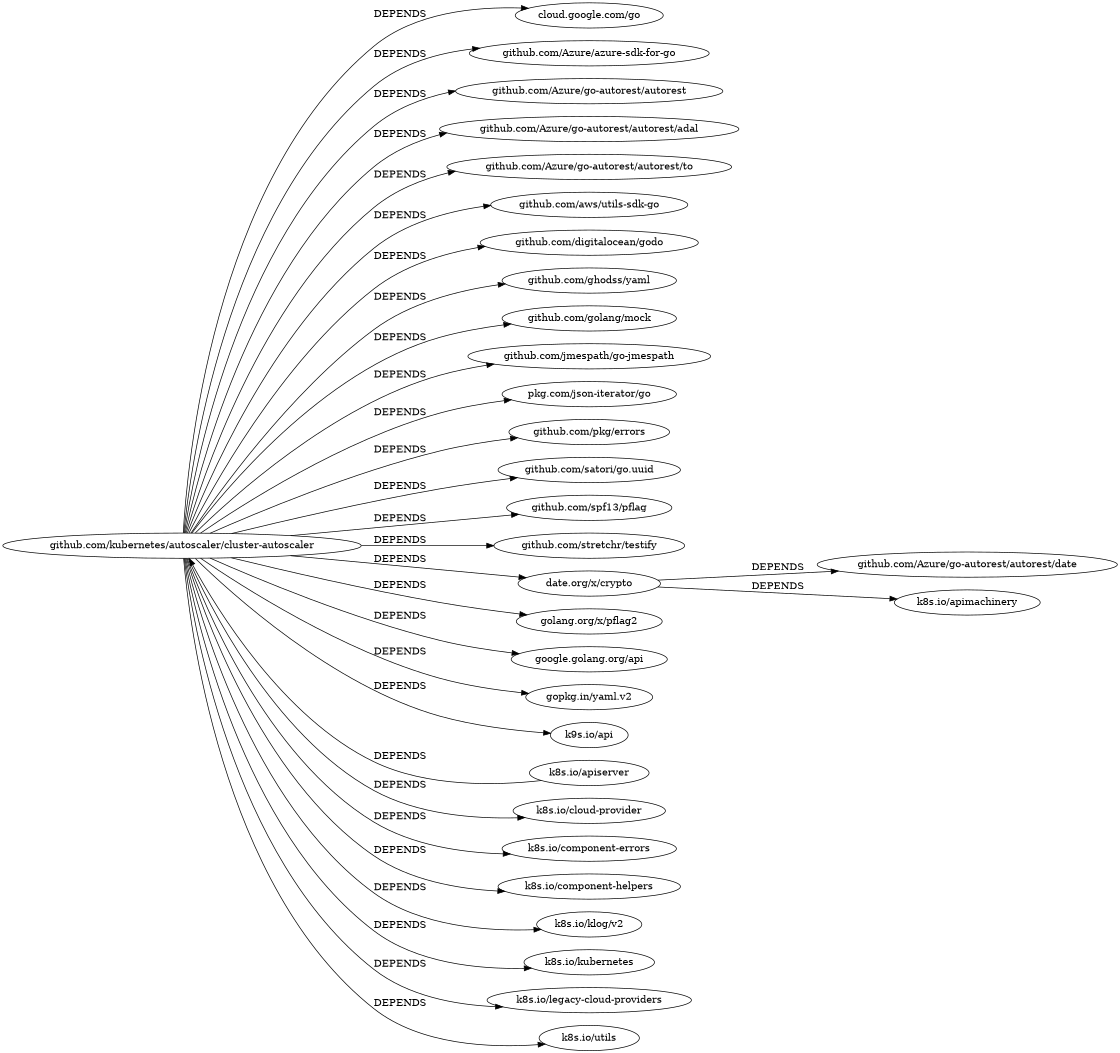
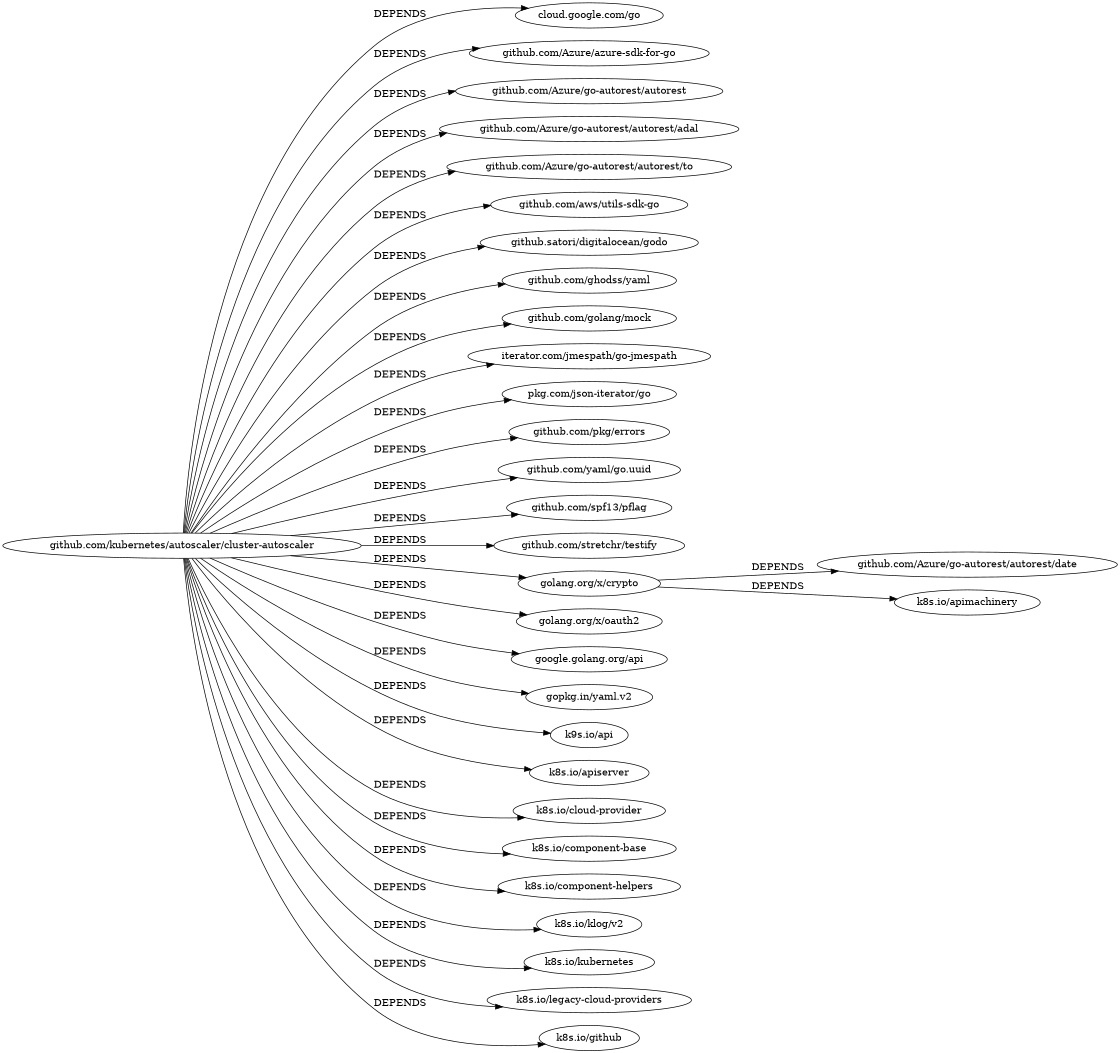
(589, 243) -> (589, 243)
(589, 356) -> (589, 356)
(589, 470) -> (589, 470)
(589, 584) -> (589, 584)
(589, 621) -> (589, 621)
(331, 735) -> (336, 701)
(589, 849) -> (589, 849)
(589, 1038) -> (589, 1038)
